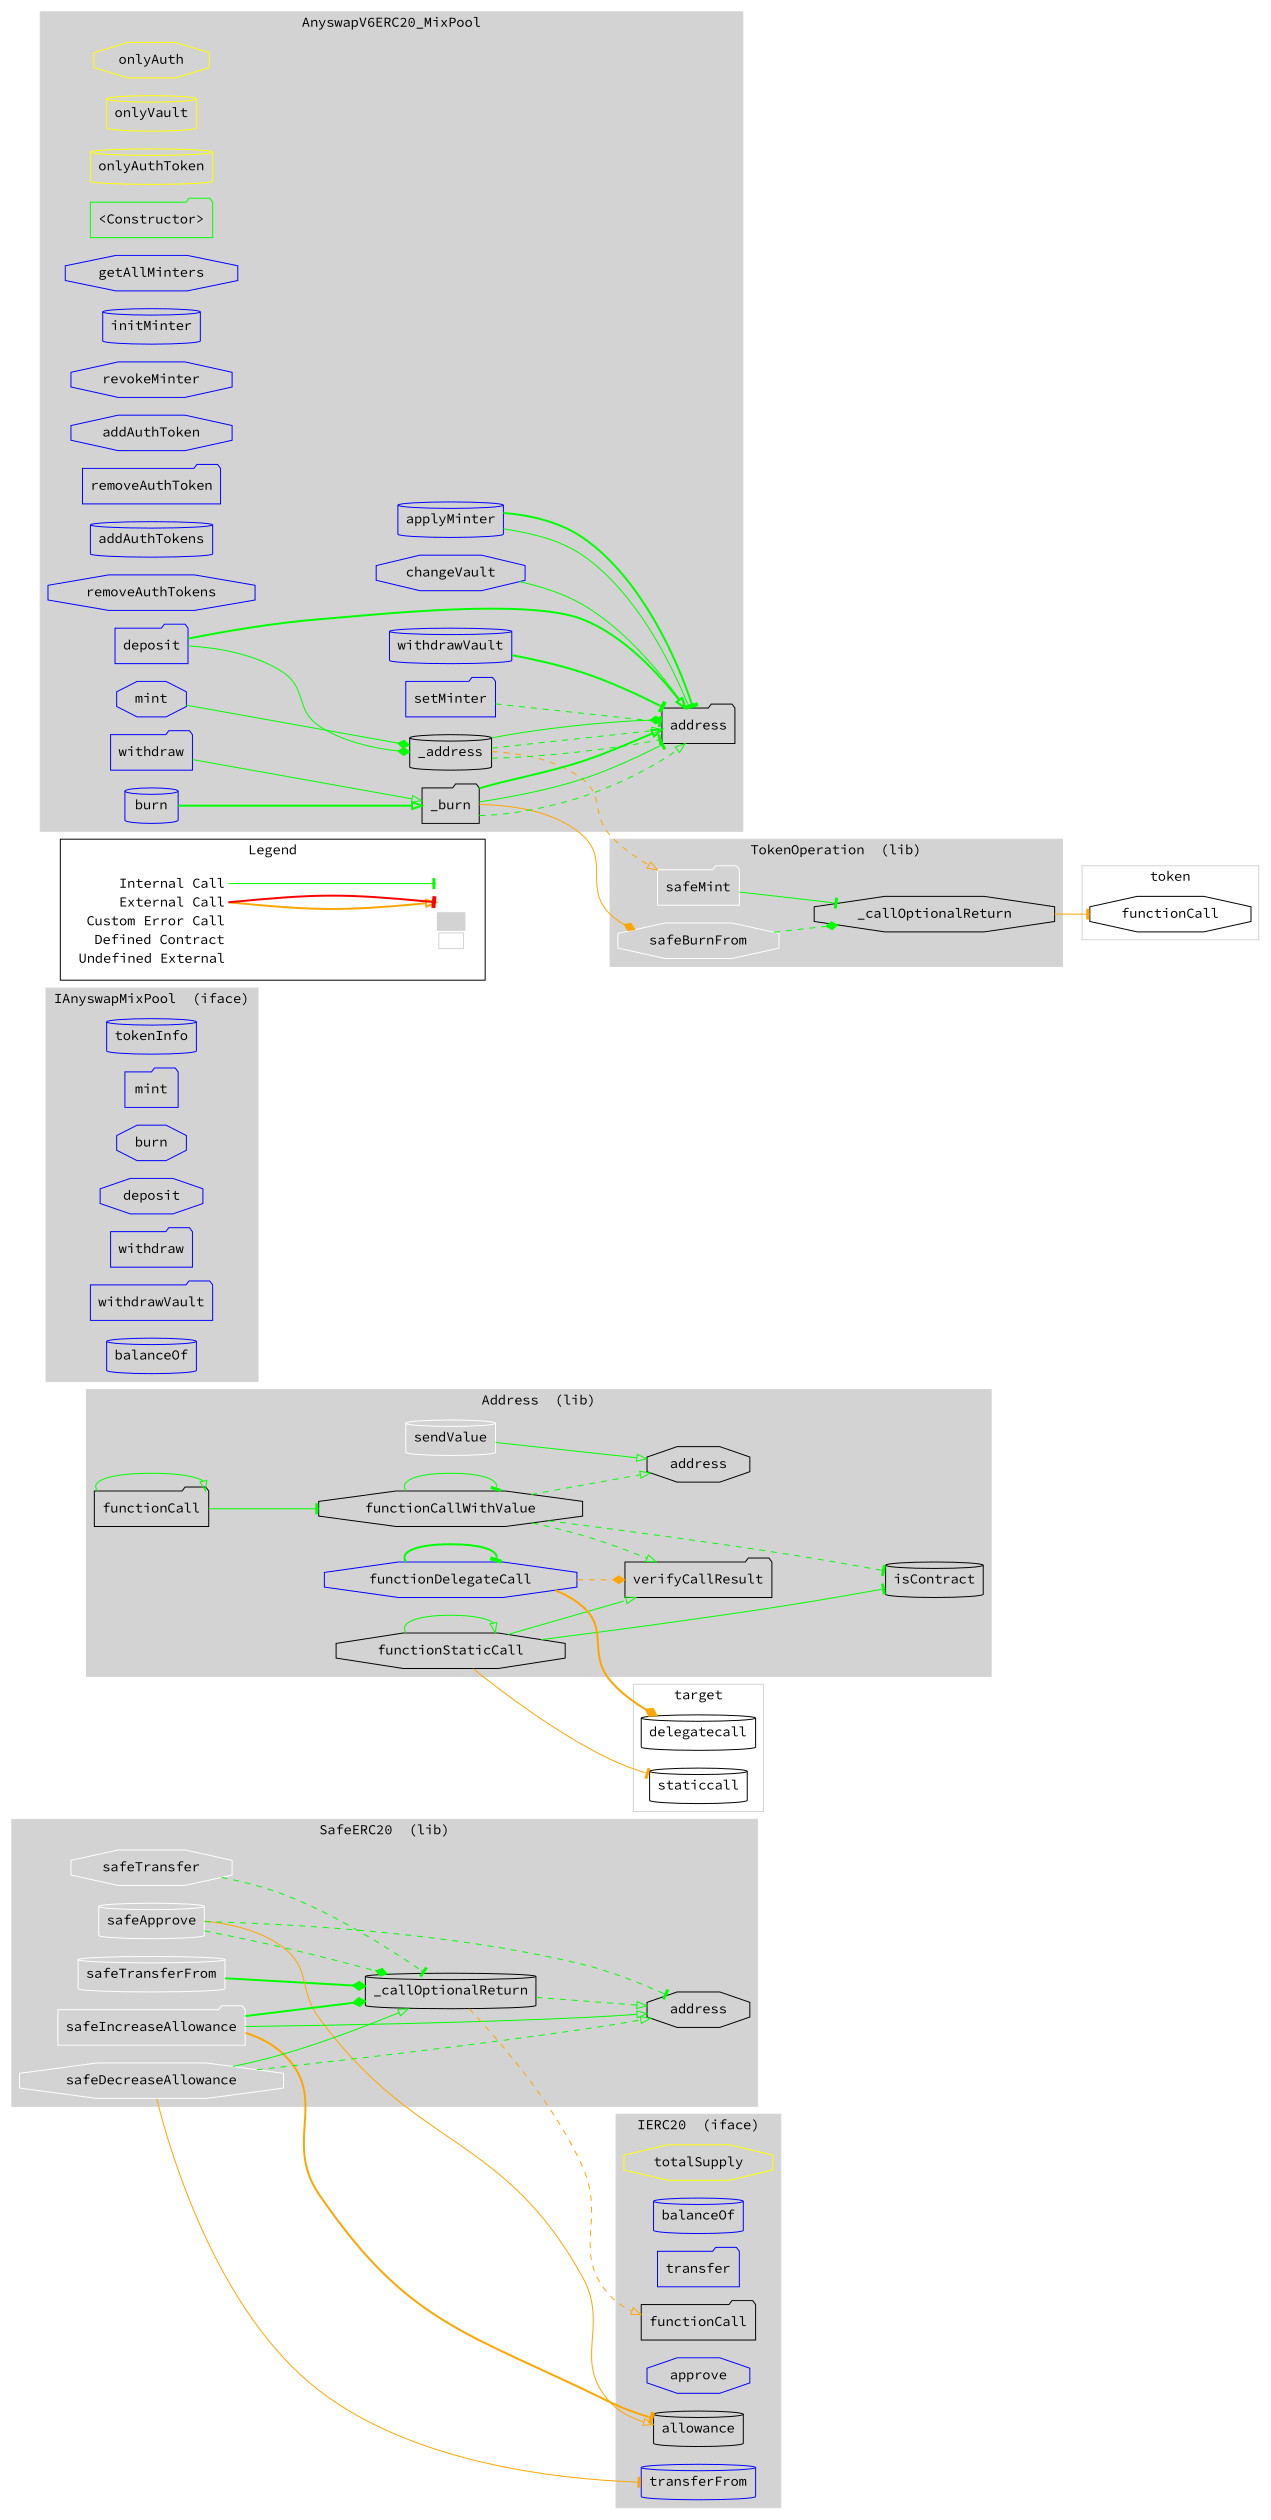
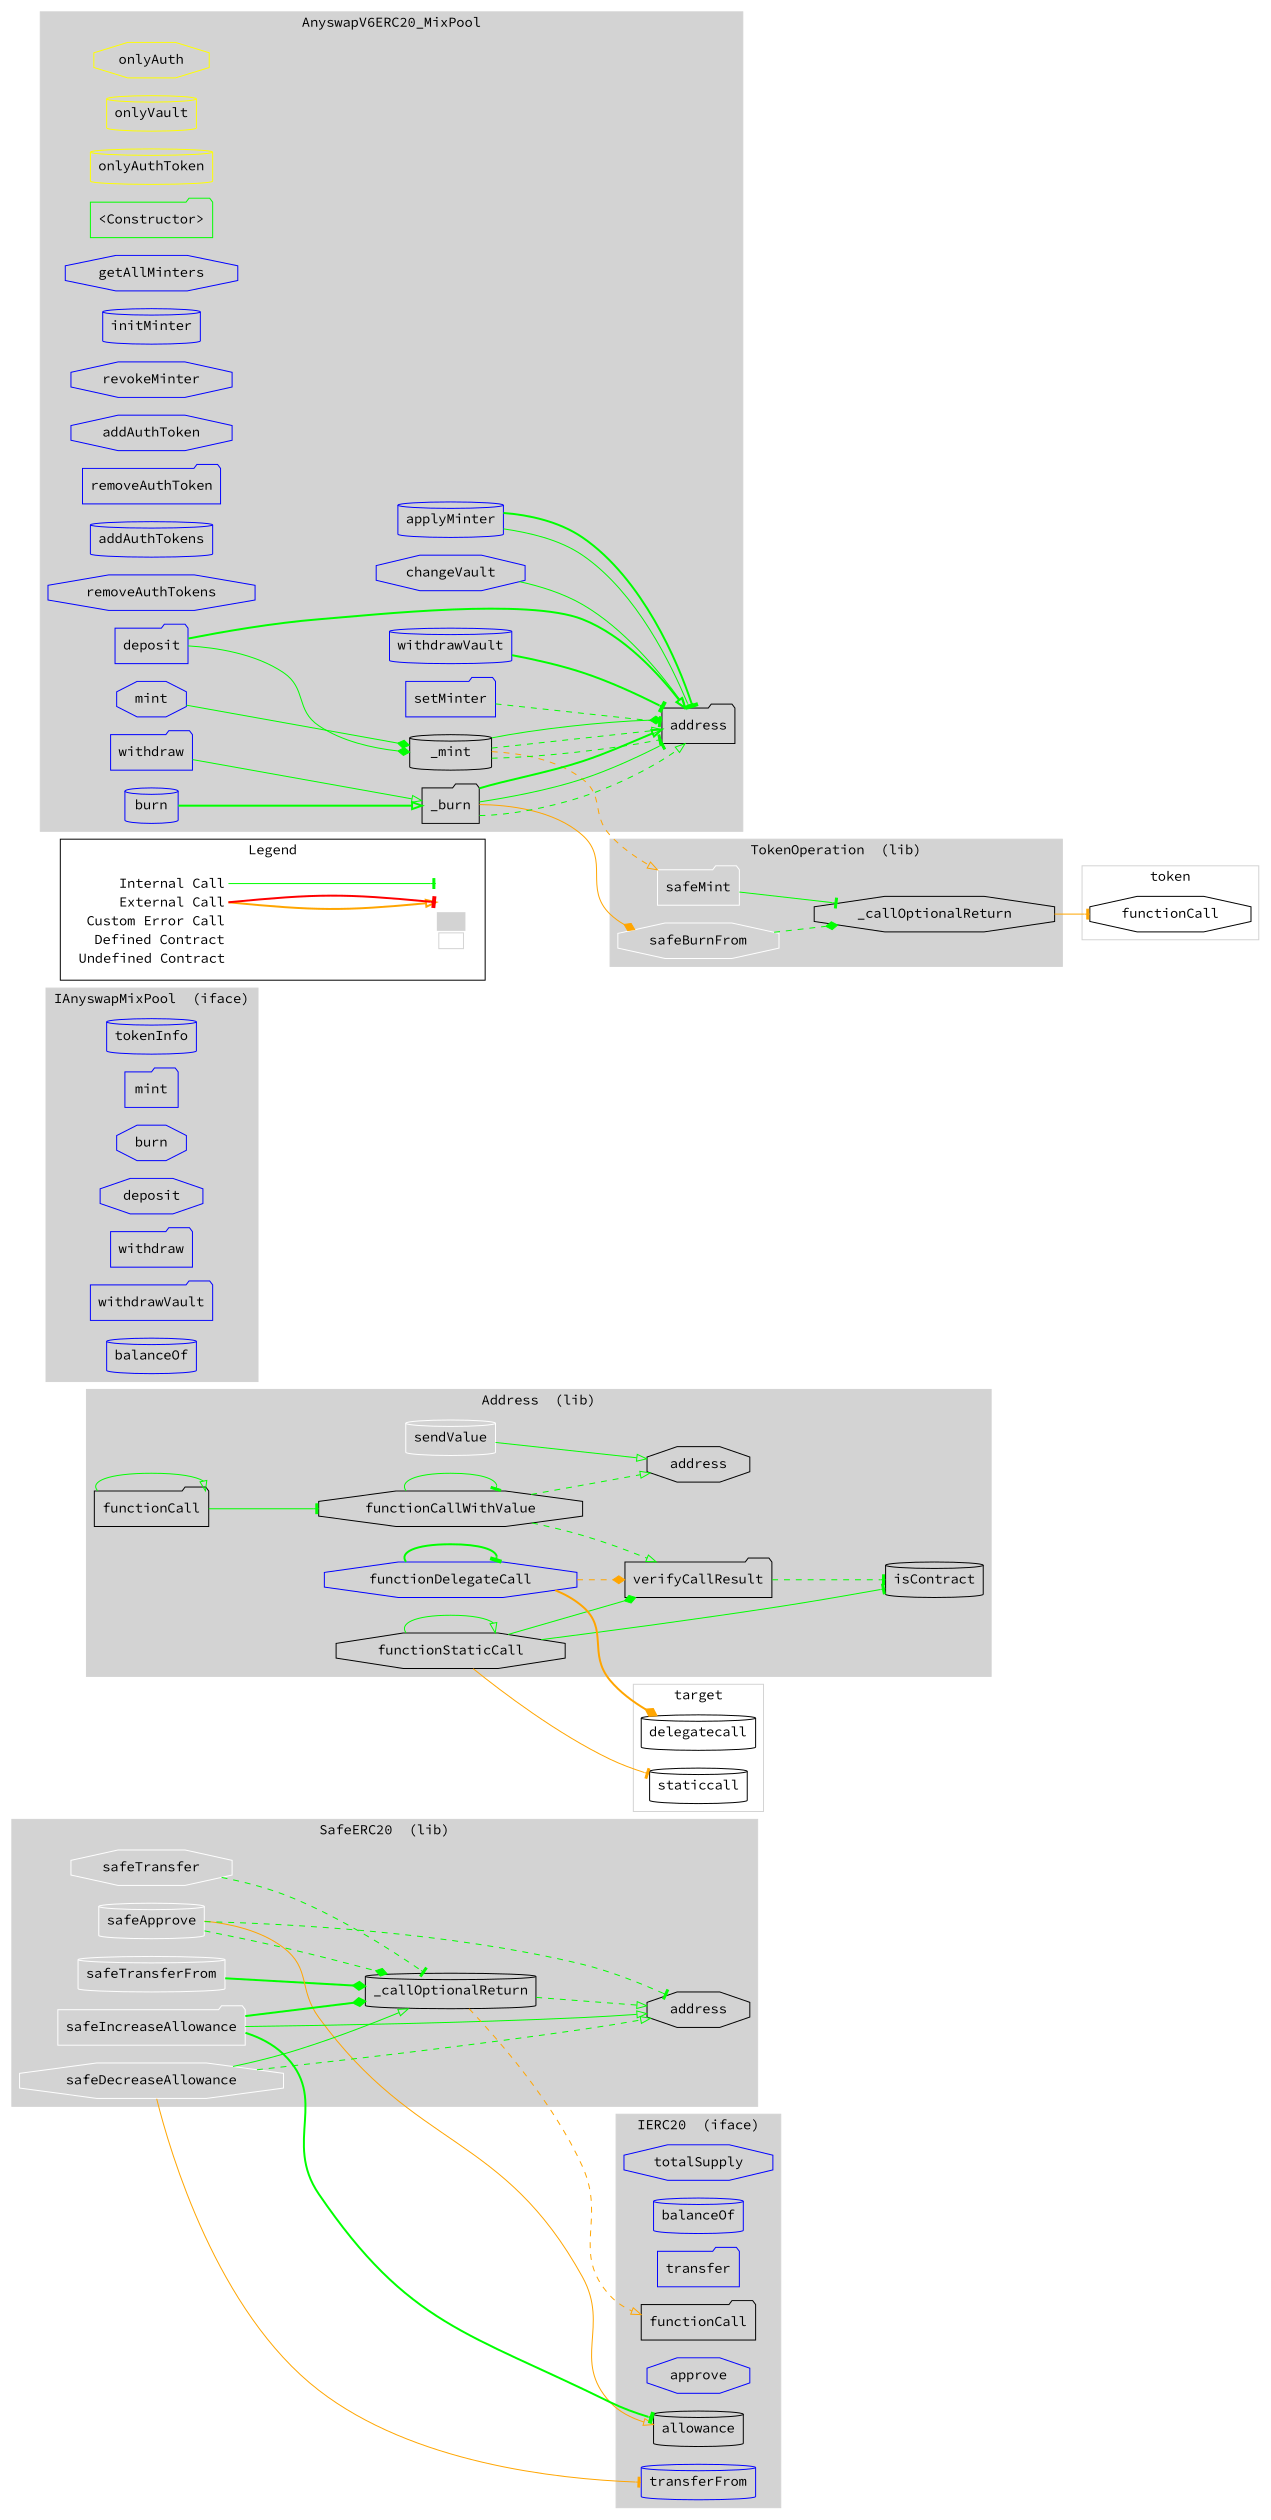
(451, 752) -> (451, 752)
(152, 958) -> (152, 958)
(715, 1543) -> (826, 1580)
(566, 1618) -> (566, 1618)
(698, 2163) -> (698, 2163)
(386, 2276) -> (386, 2276)
